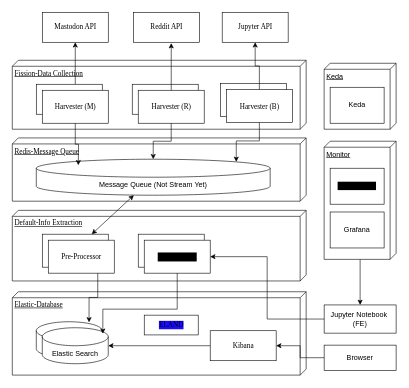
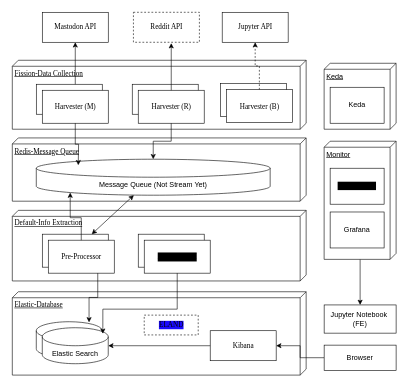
(167, 27) -> (167, 27)
(260, 66) -> (260, 66)
(260, 133) -> none
none -> (78, 218)
(241, 257) -> none
(171, 325) -> (171, 325)
